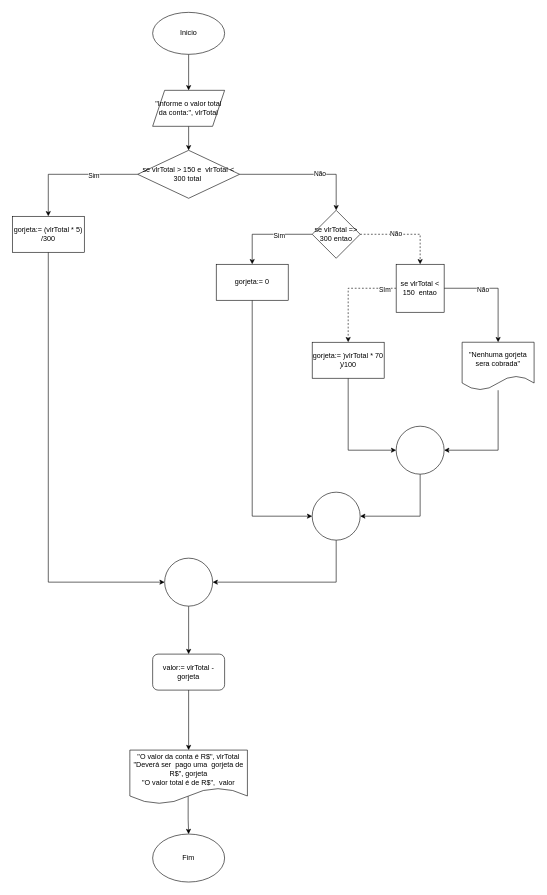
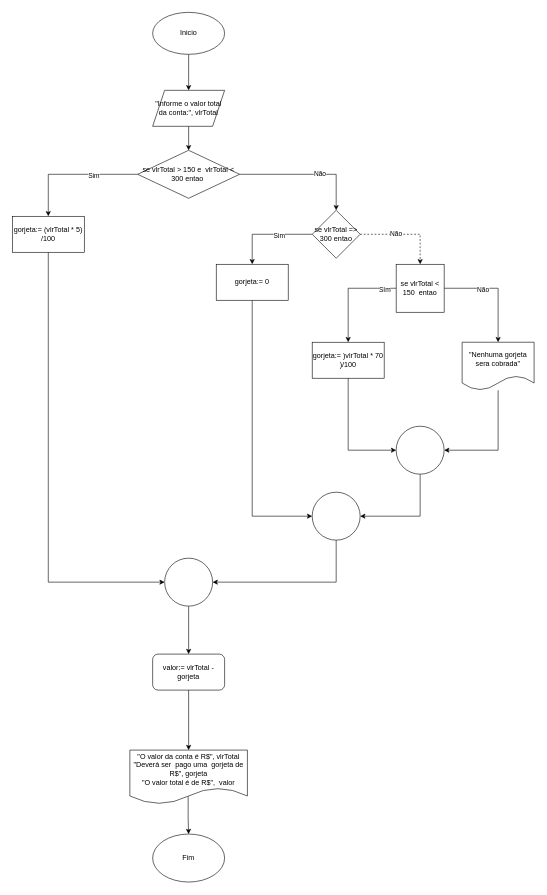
(189, 174) -> (189, 174)
(48, 234) -> (48, 234)
(348, 297) -> (348, 297)
